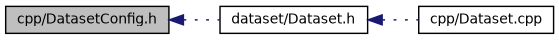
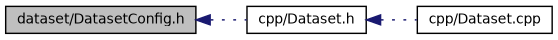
(87, 20) -> (101, 20)
(294, 20) -> (307, 20)
